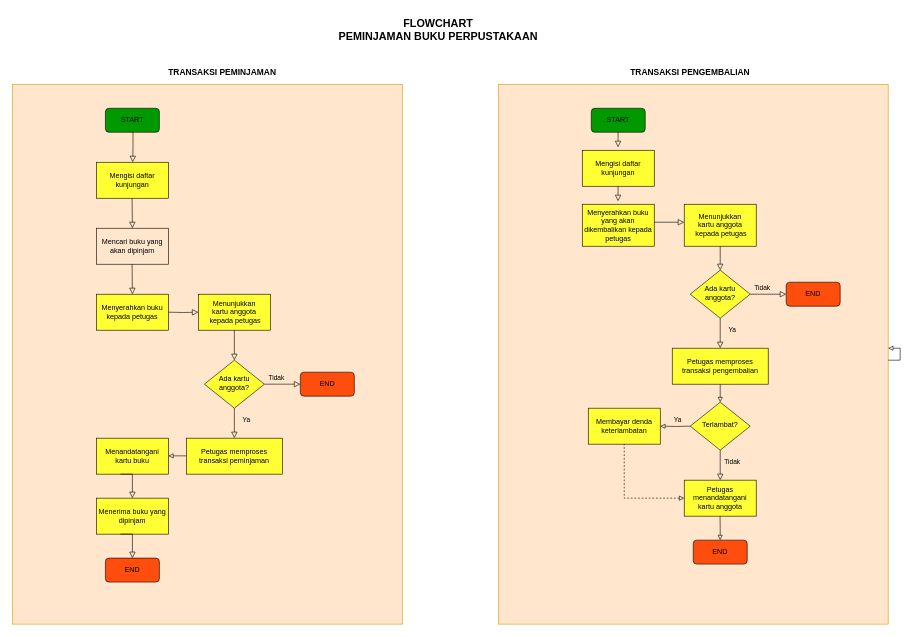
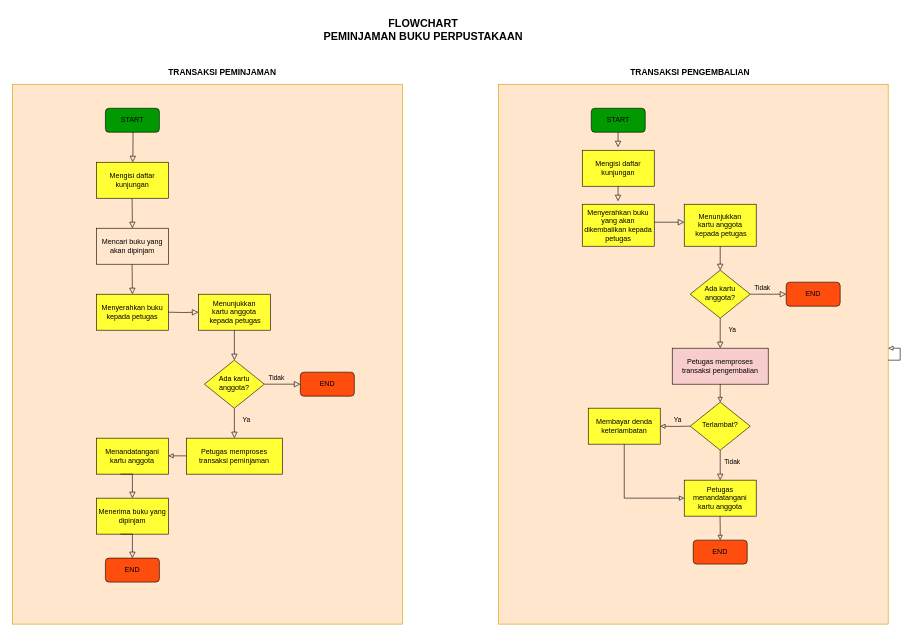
(438, 30) -> (423, 30)
(720, 366) -> (720, 366)
(132, 456) -> (132, 456)
(624, 498) -> (624, 498)
